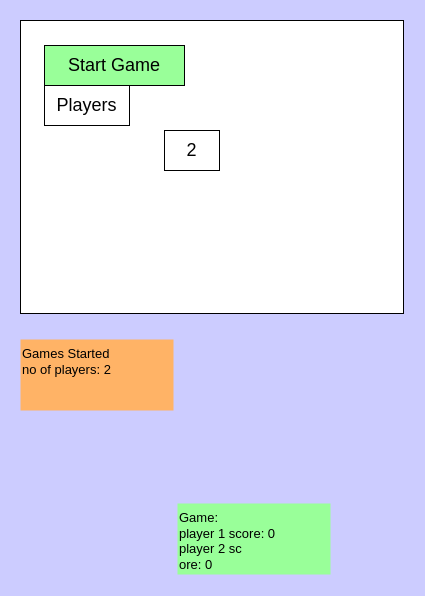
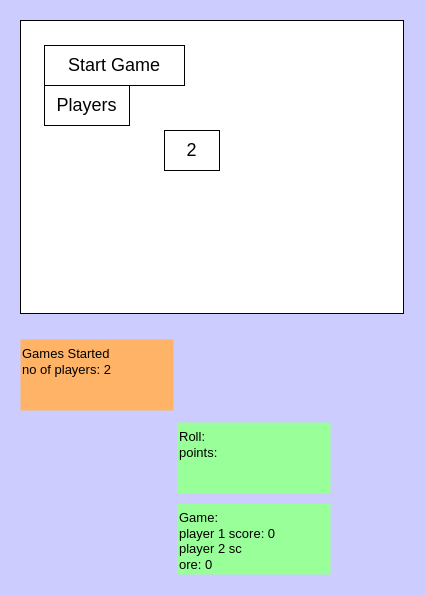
(115, 66) -> (115, 66)
none -> (254, 458)
